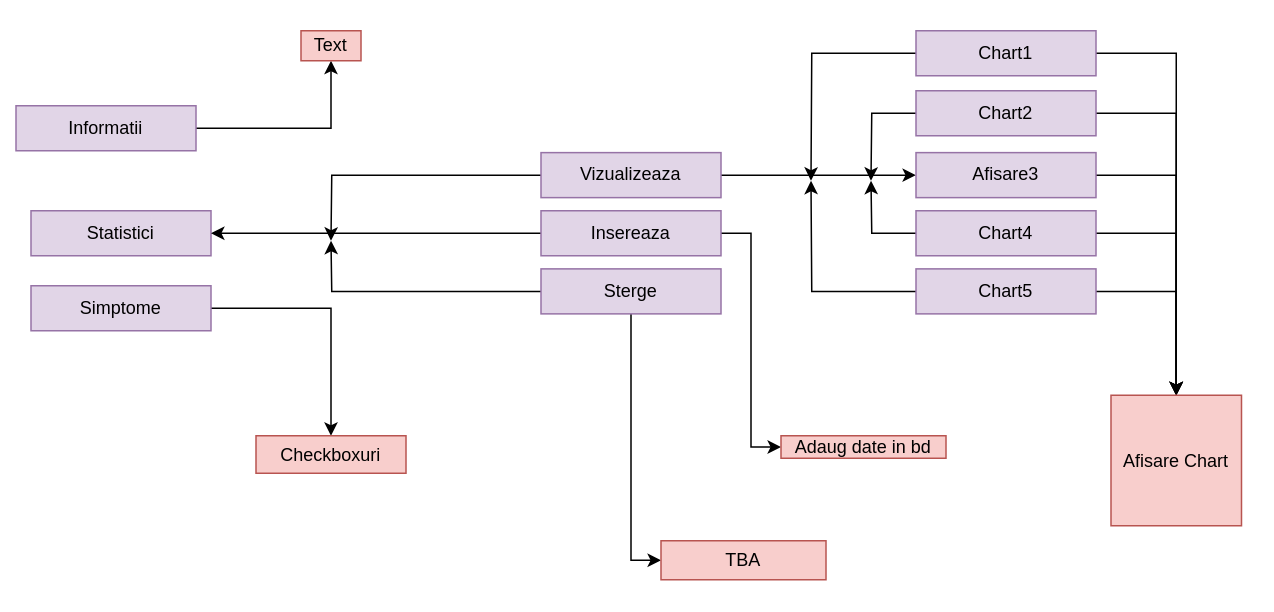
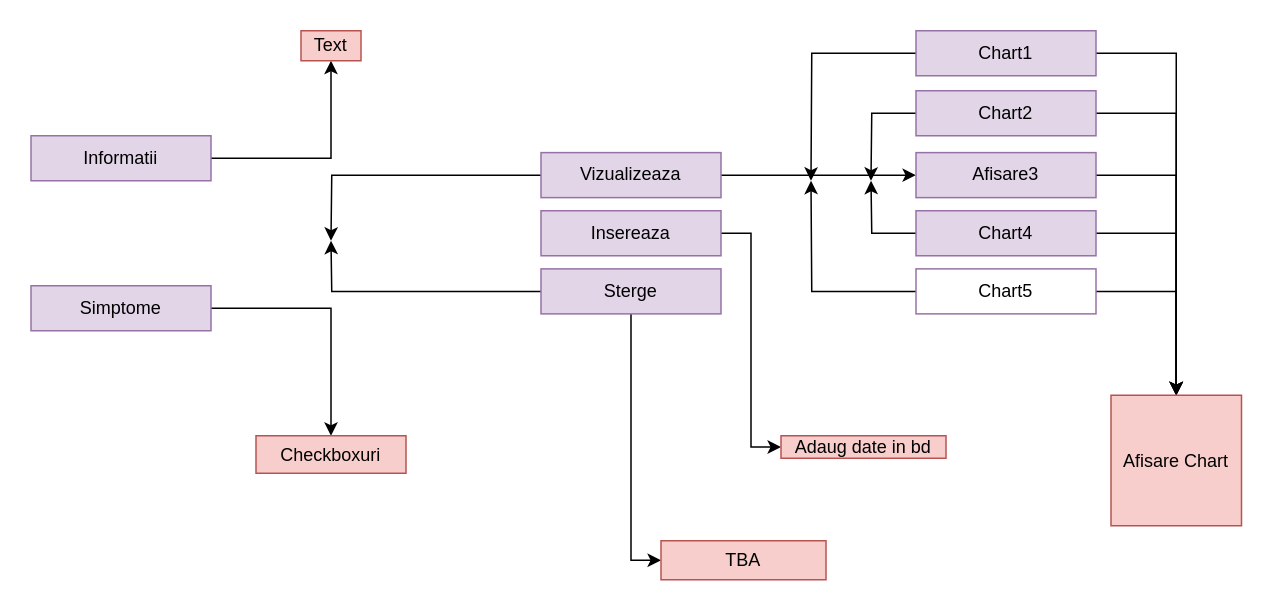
(106, 128) -> (121, 158)
(121, 233) -> none
(381, 233) -> none
(1006, 291) -> (1006, 291)
